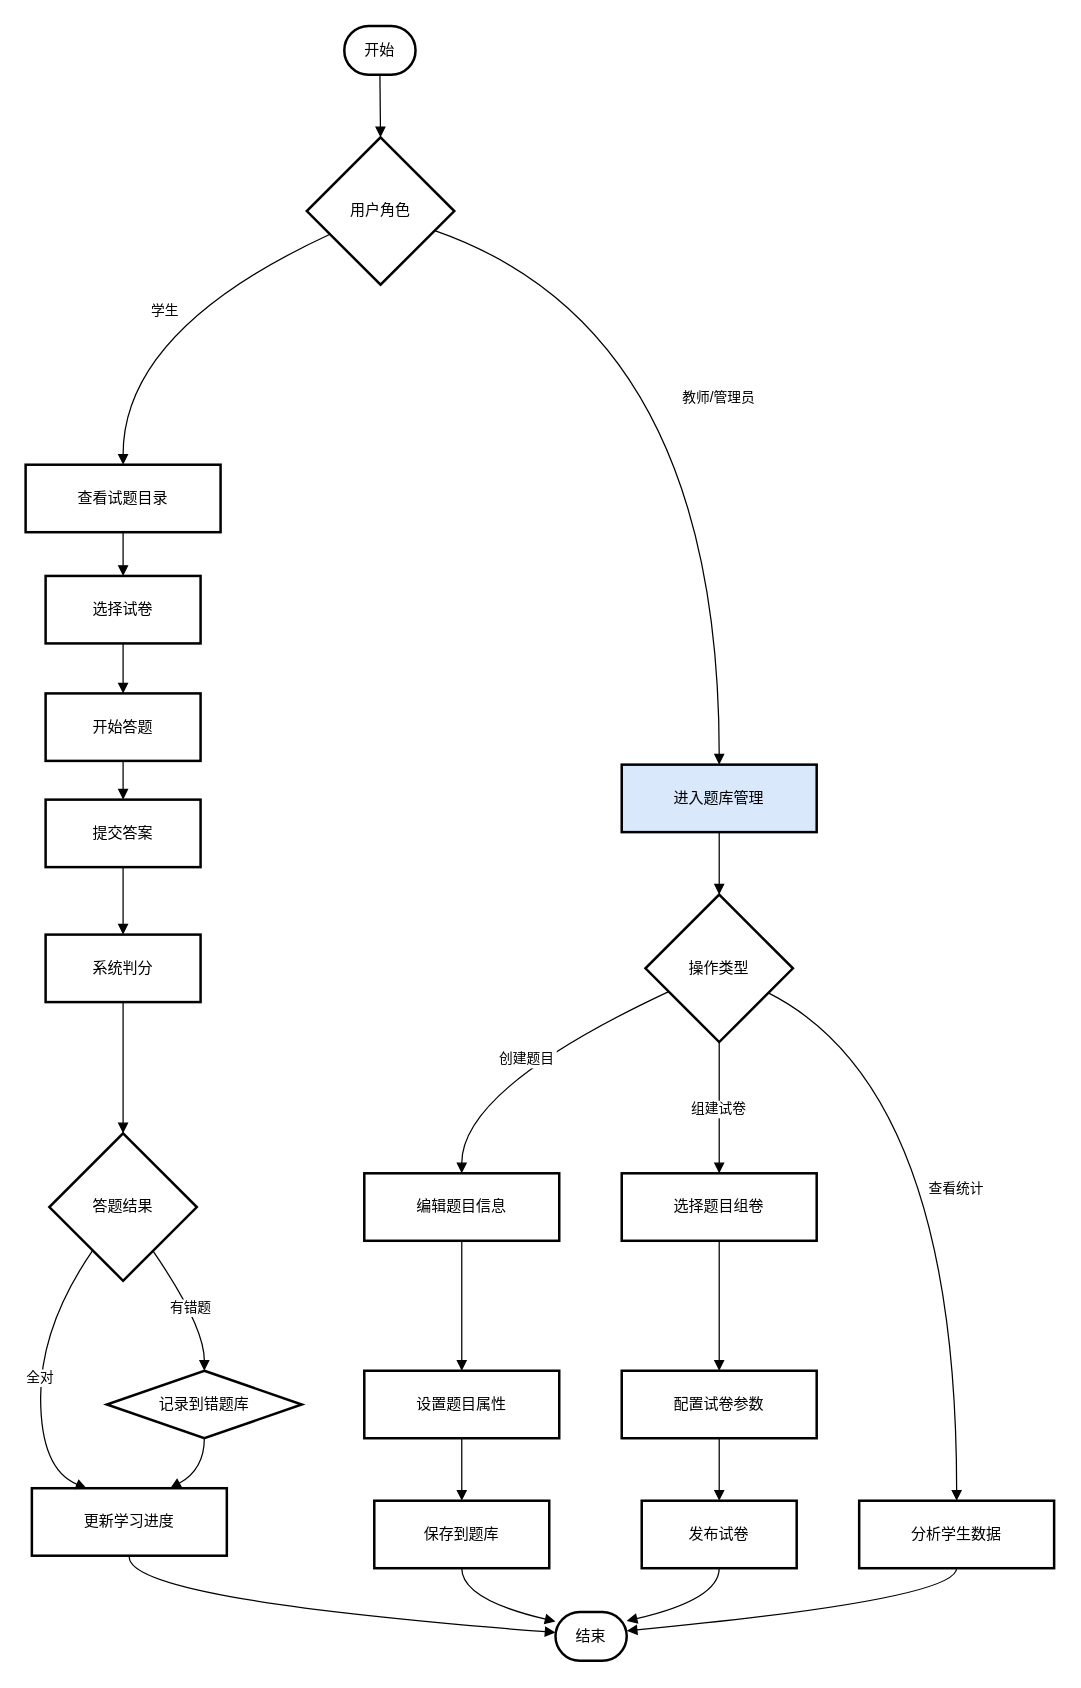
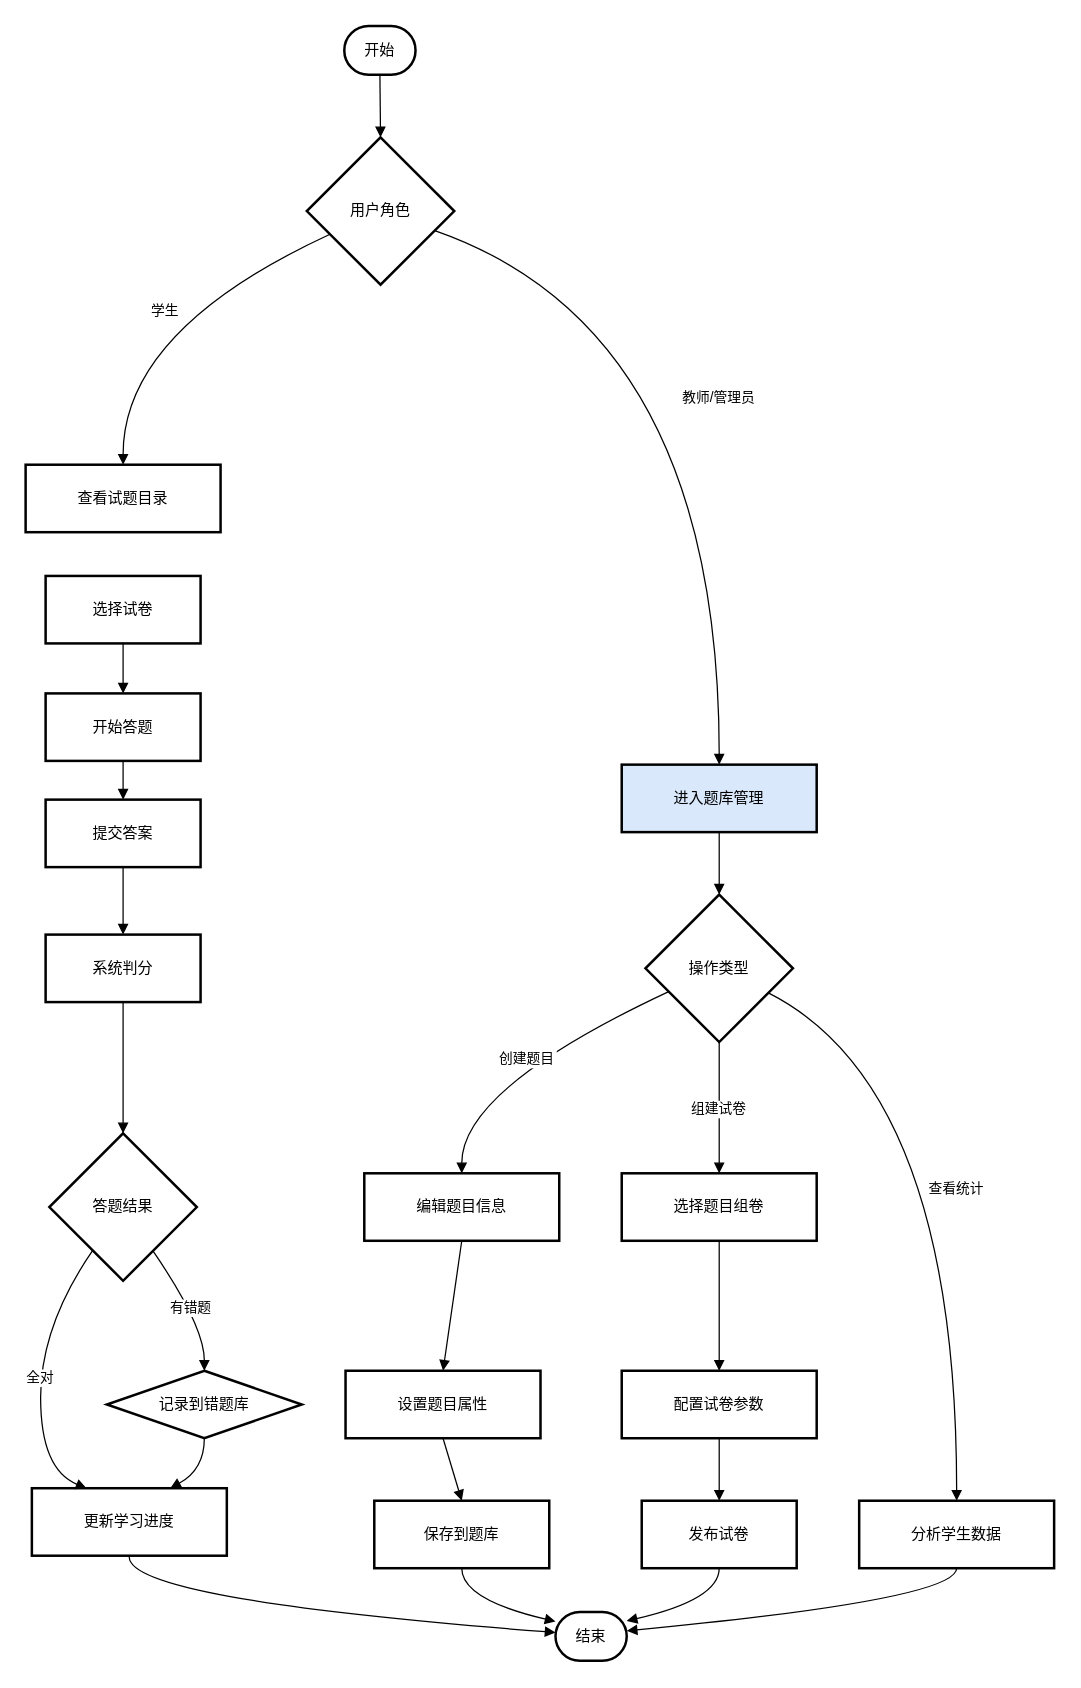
(123, 548) -> none
(462, 1404) -> (443, 1404)
